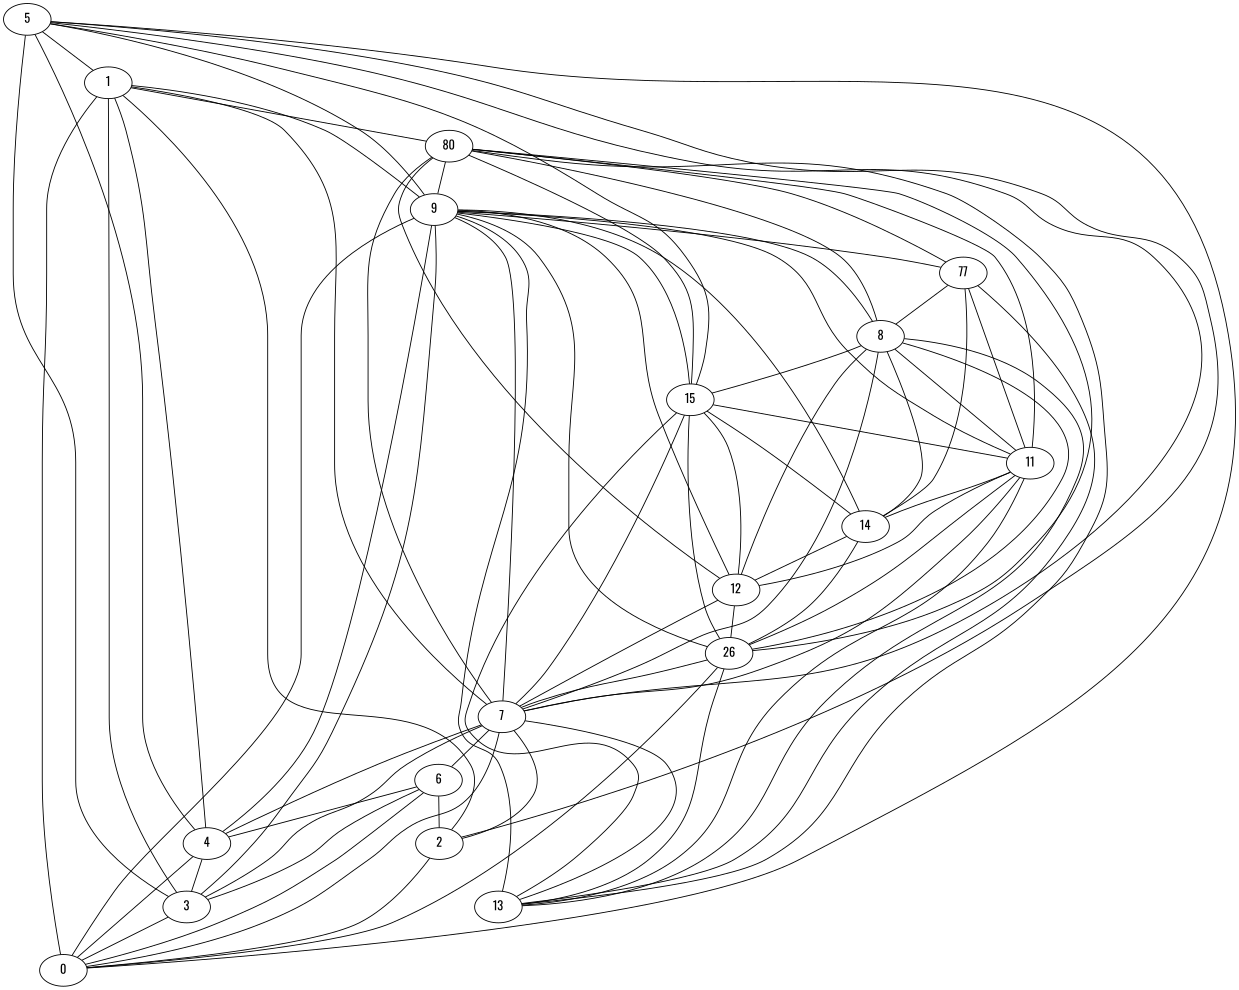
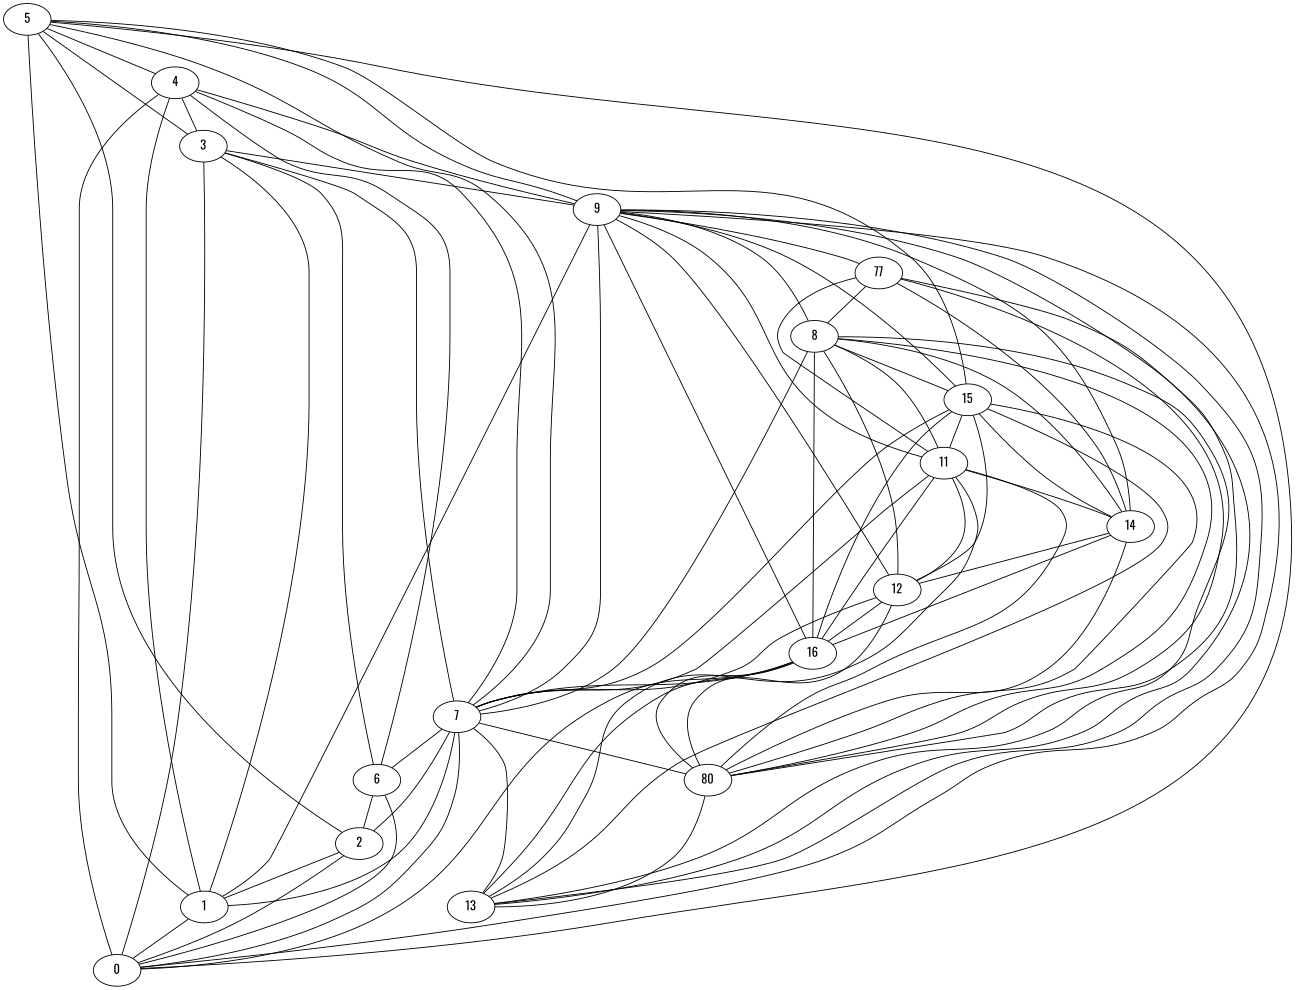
(323, 122) -> (945, 693)
(729, 653) -> (813, 653)
